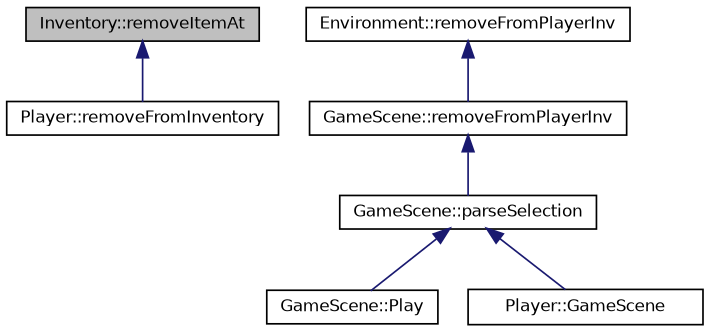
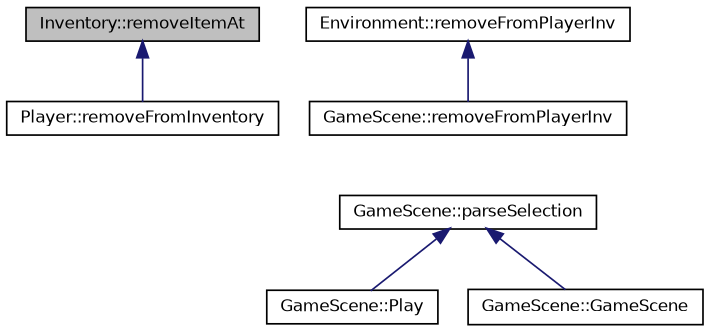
(468, 174) -> none
(586, 307) -> (586, 307)
